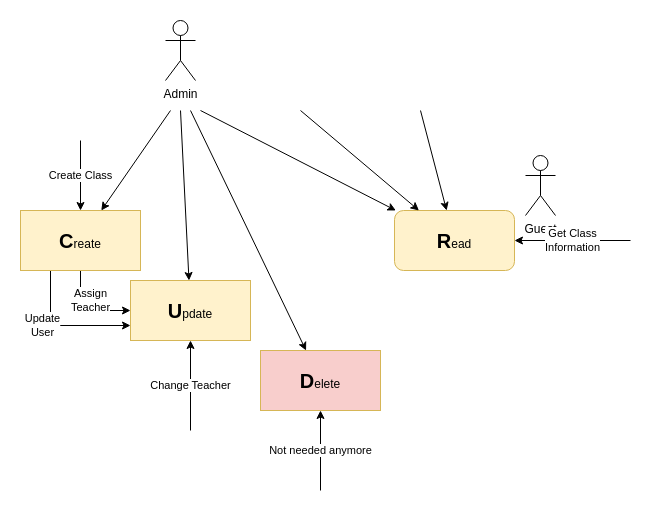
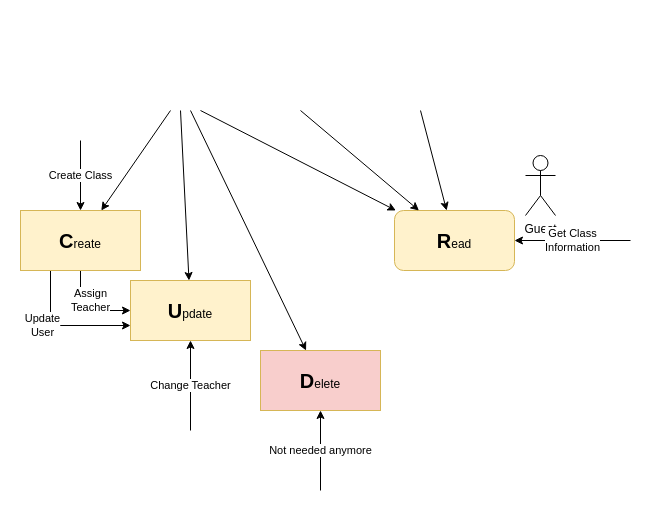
(181, 51) -> none
